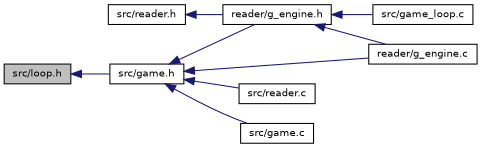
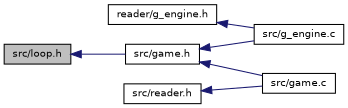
(209, 15) -> (237, 88)
(423, 15) -> none
(217, 42) -> none
(423, 54) -> (299, 34)
(277, 94) -> none
